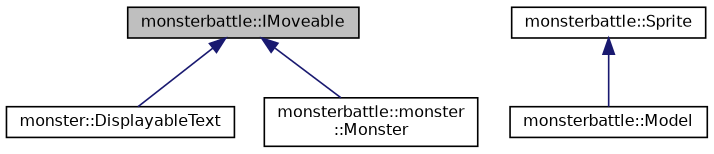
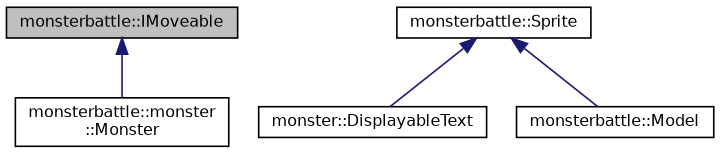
(175, 77) -> (427, 78)
